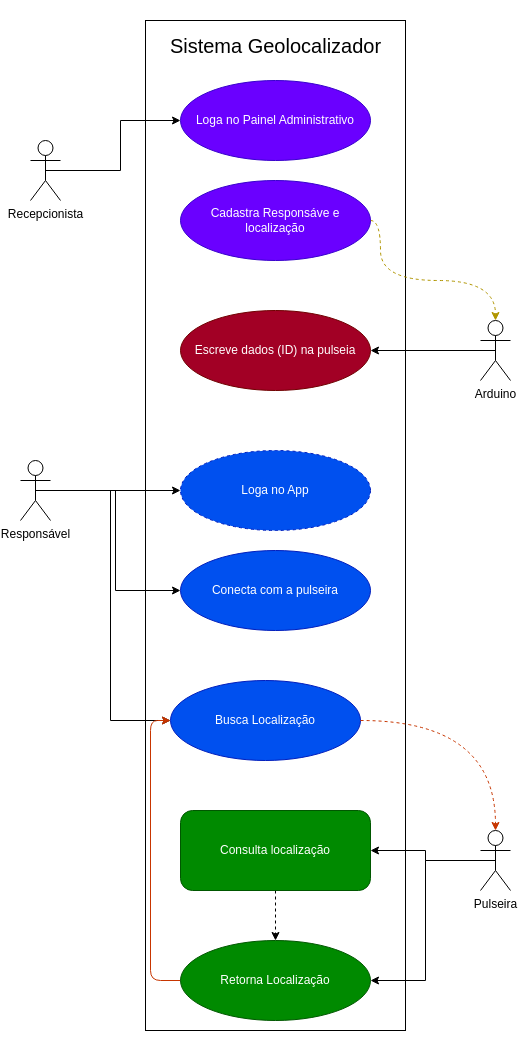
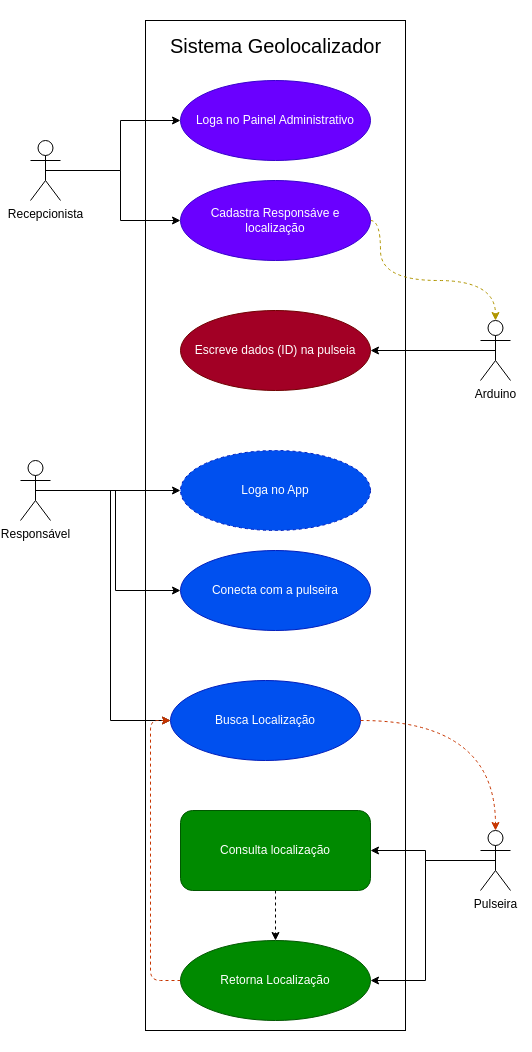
none -> (123, 221)
(151, 862) -> (151, 862)
